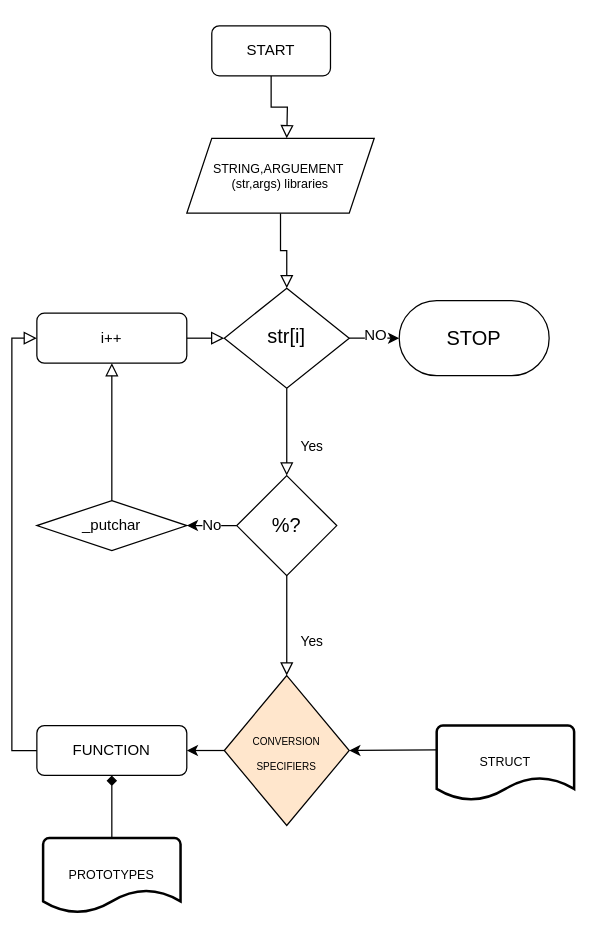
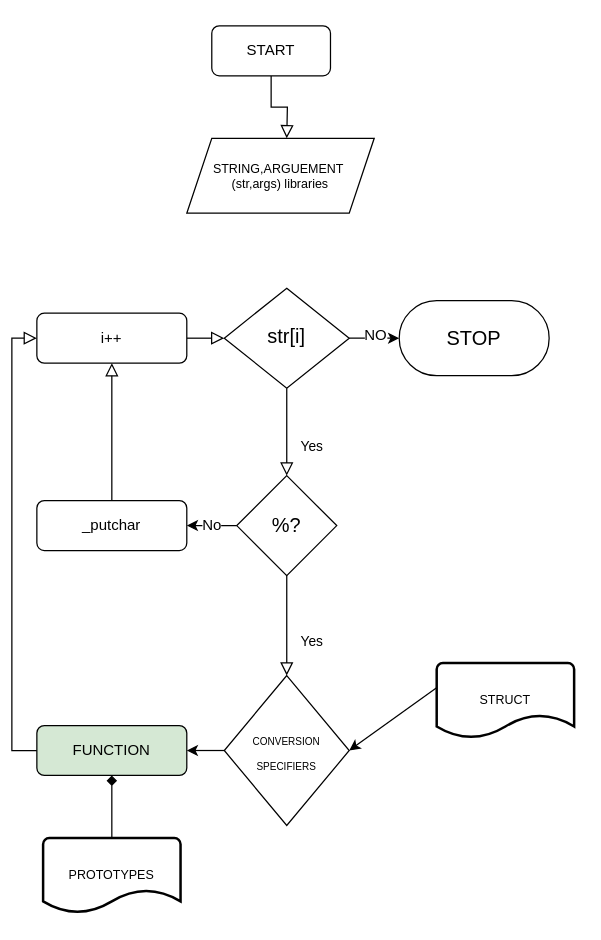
(281, 247) -> none
(112, 526) -> (112, 526)
(112, 751) -> (112, 751)
(287, 751) -> (287, 751)
(506, 763) -> (506, 701)
